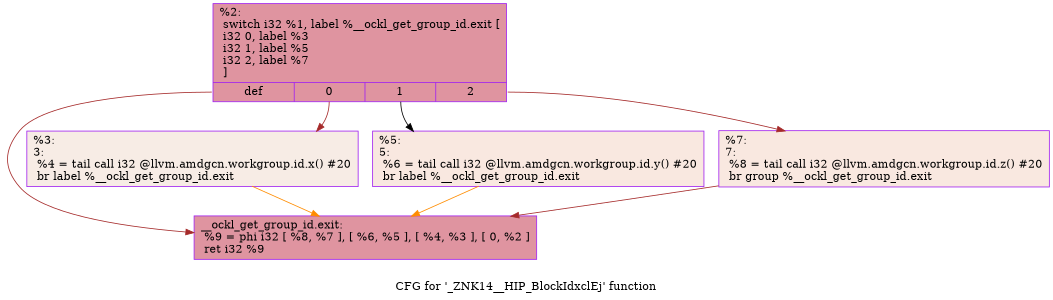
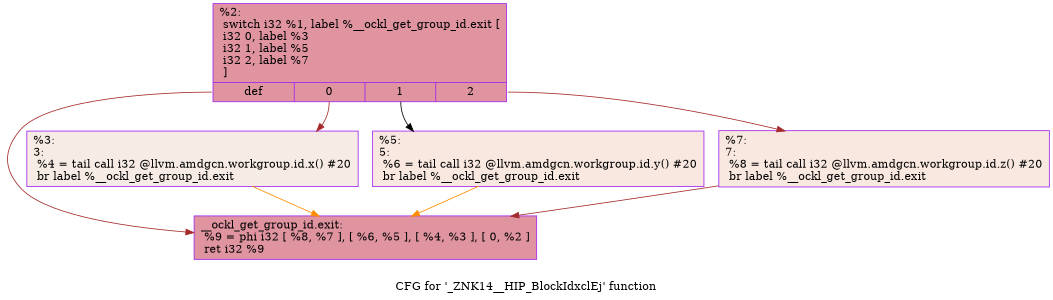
(829, 177) -> (826, 177)
